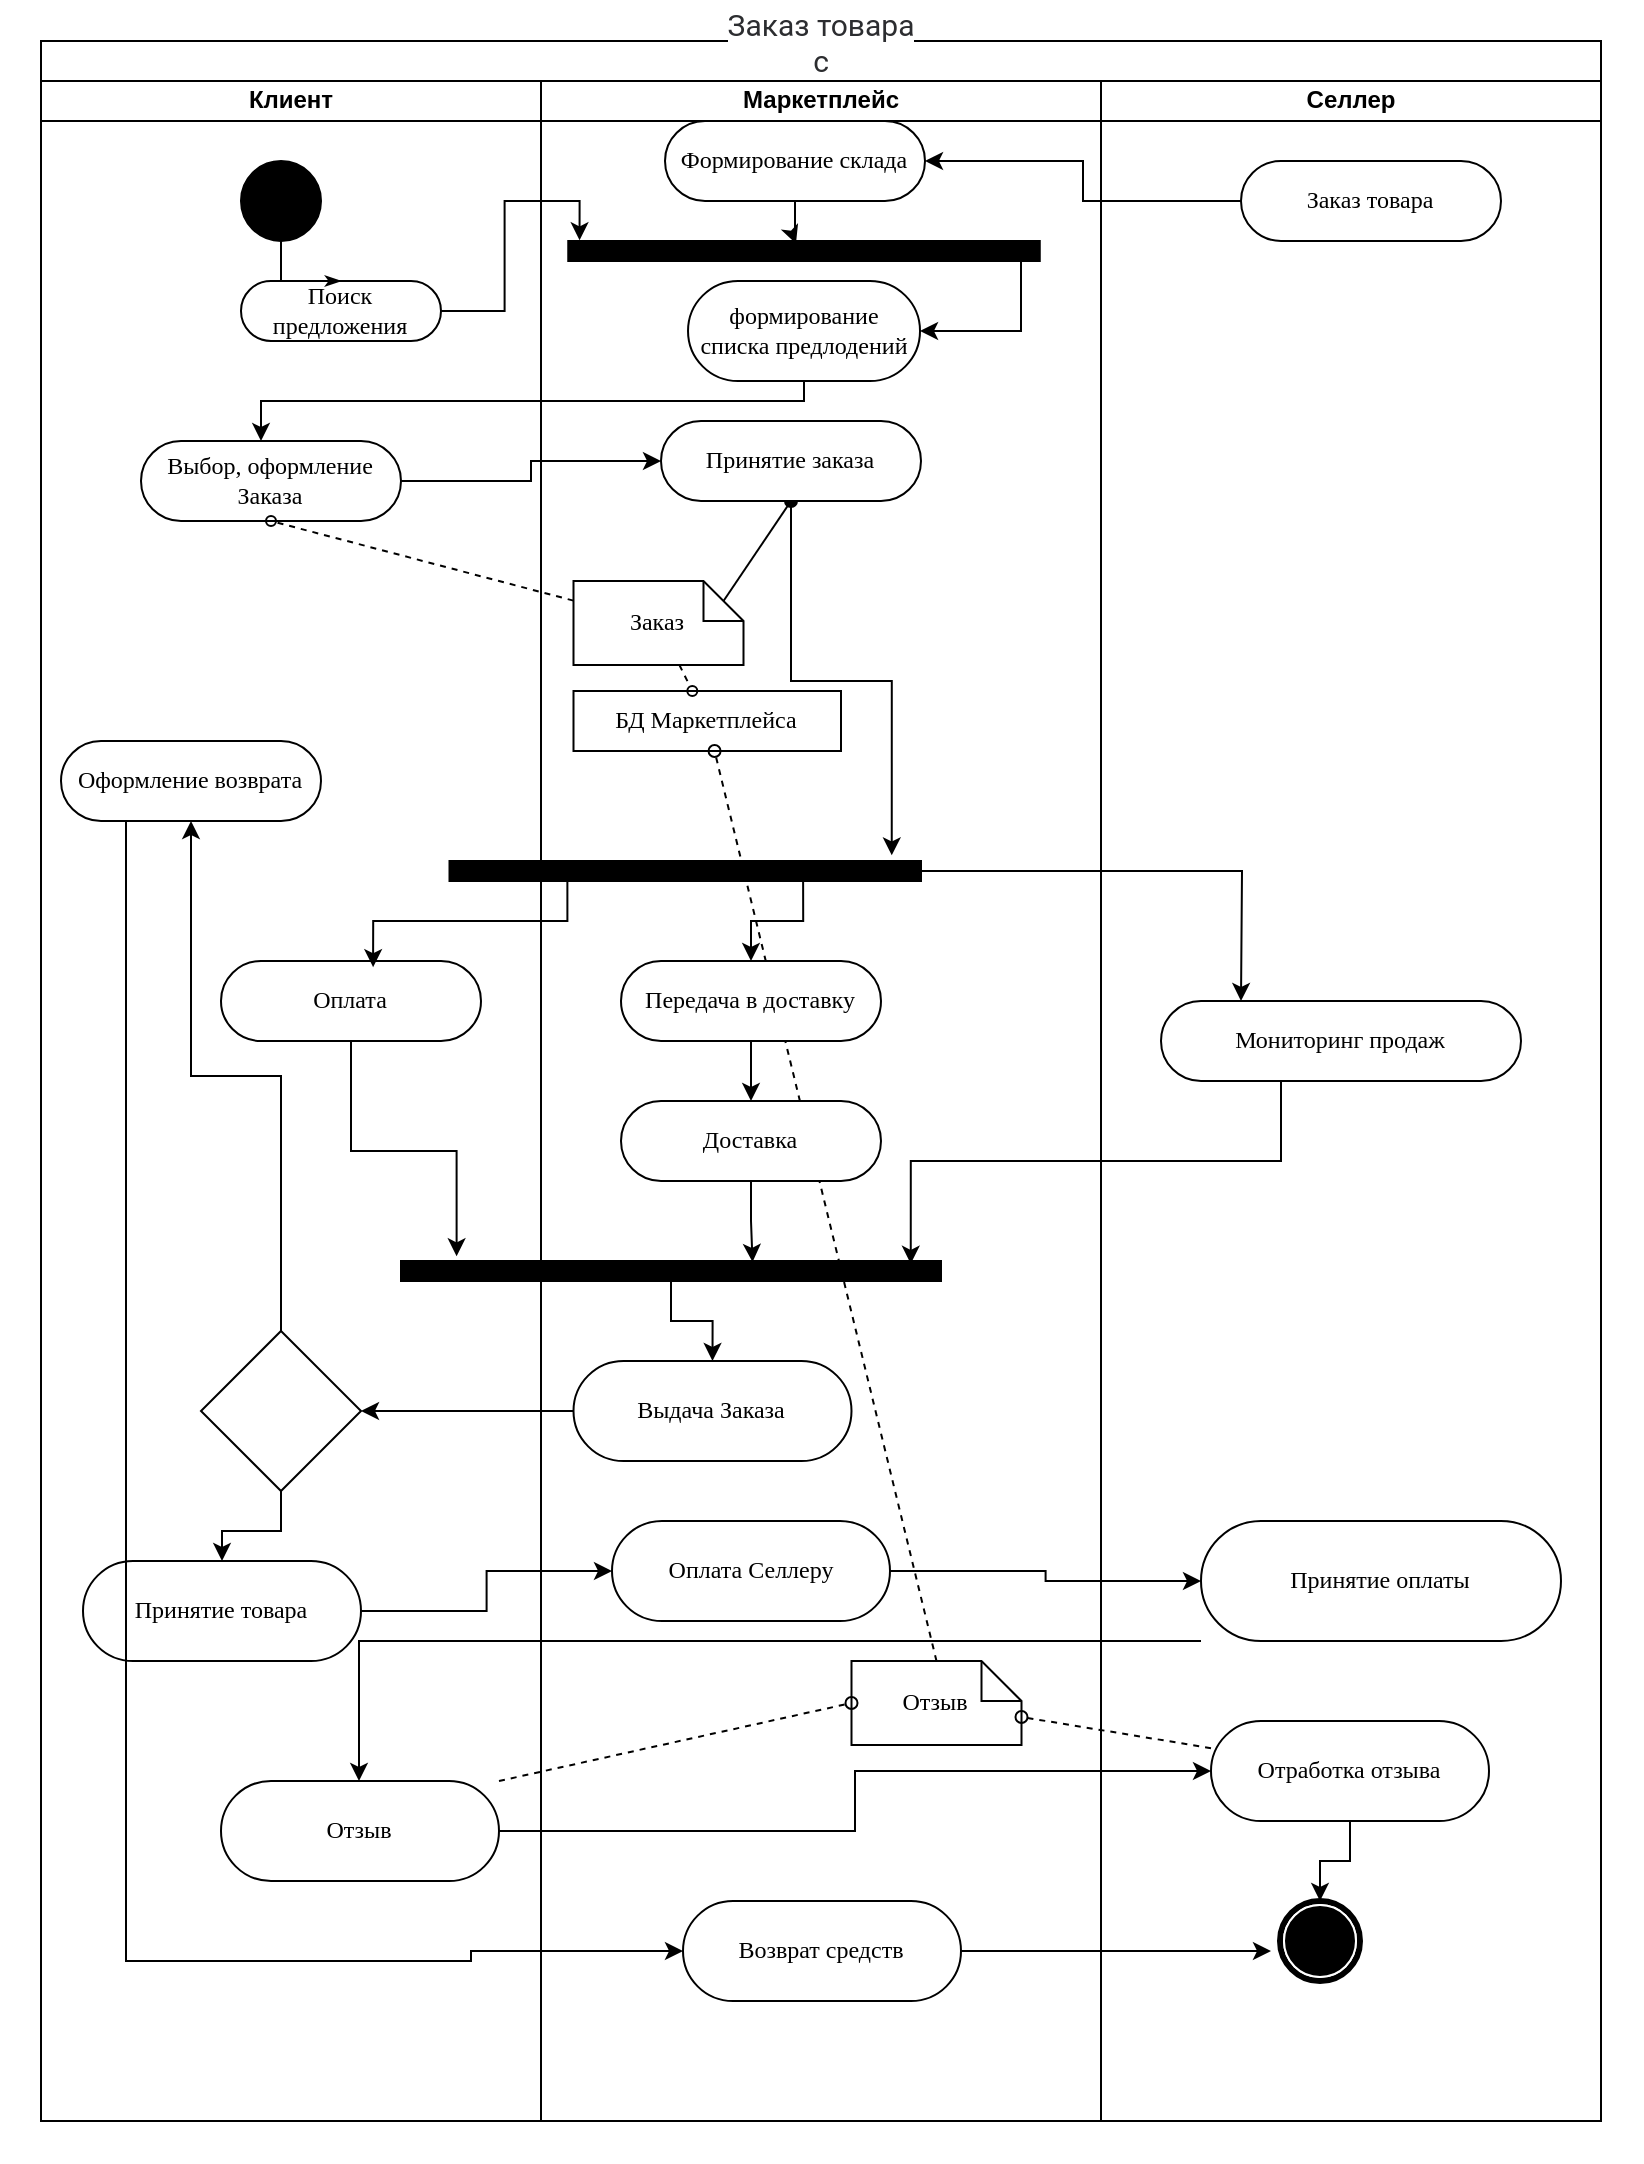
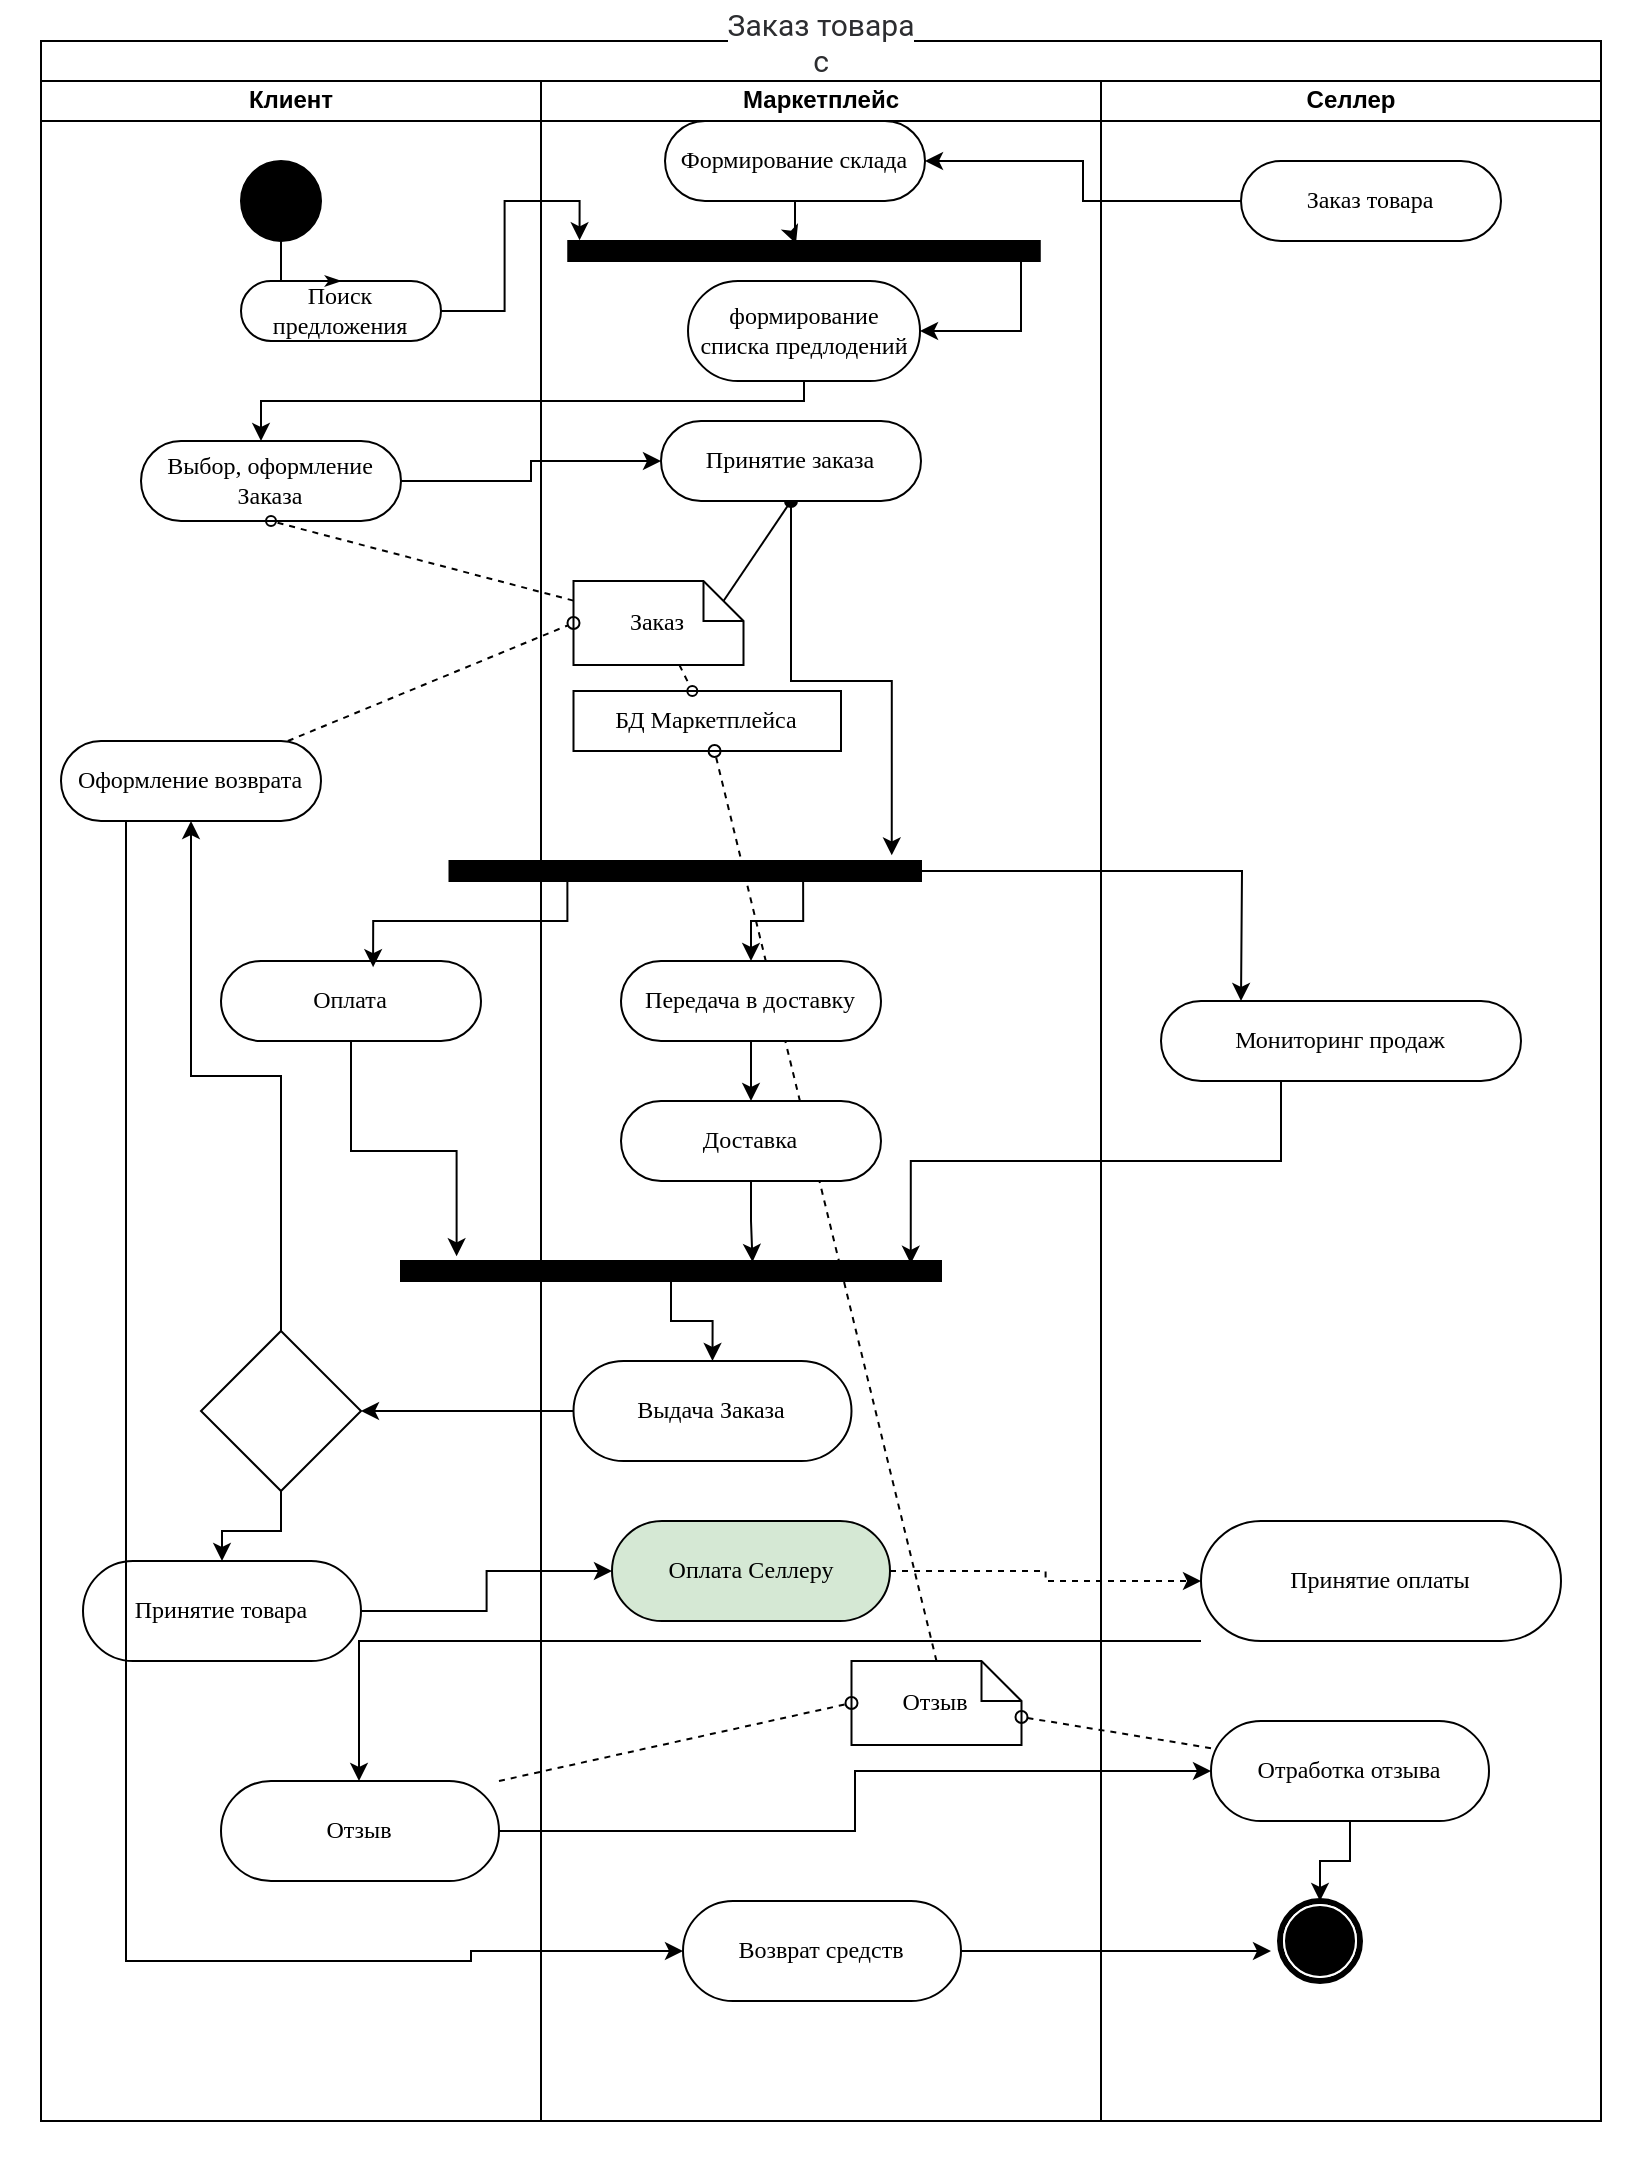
none -> (413, 689)
(751, 1571) -> (751, 1571)
(1011, 1571) -> (1011, 1571)
